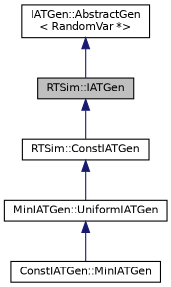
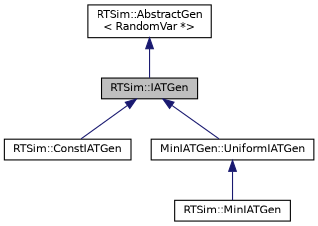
(86, 21) -> (150, 21)
(86, 186) -> (195, 122)
(86, 272) -> (233, 211)
